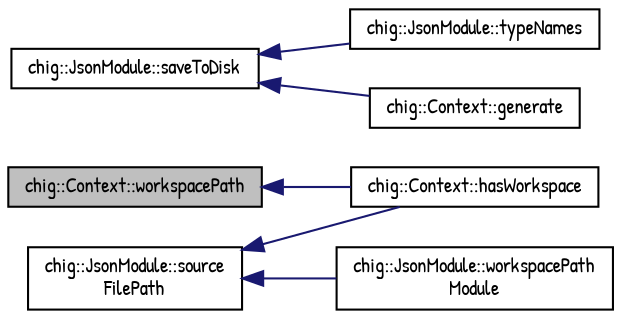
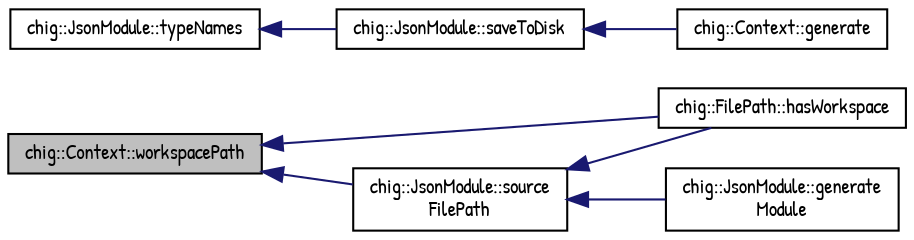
(315, 48) -> (309, 29)
none -> (318, 180)
(475, 187) -> (782, 108)
(475, 278) -> (782, 199)
